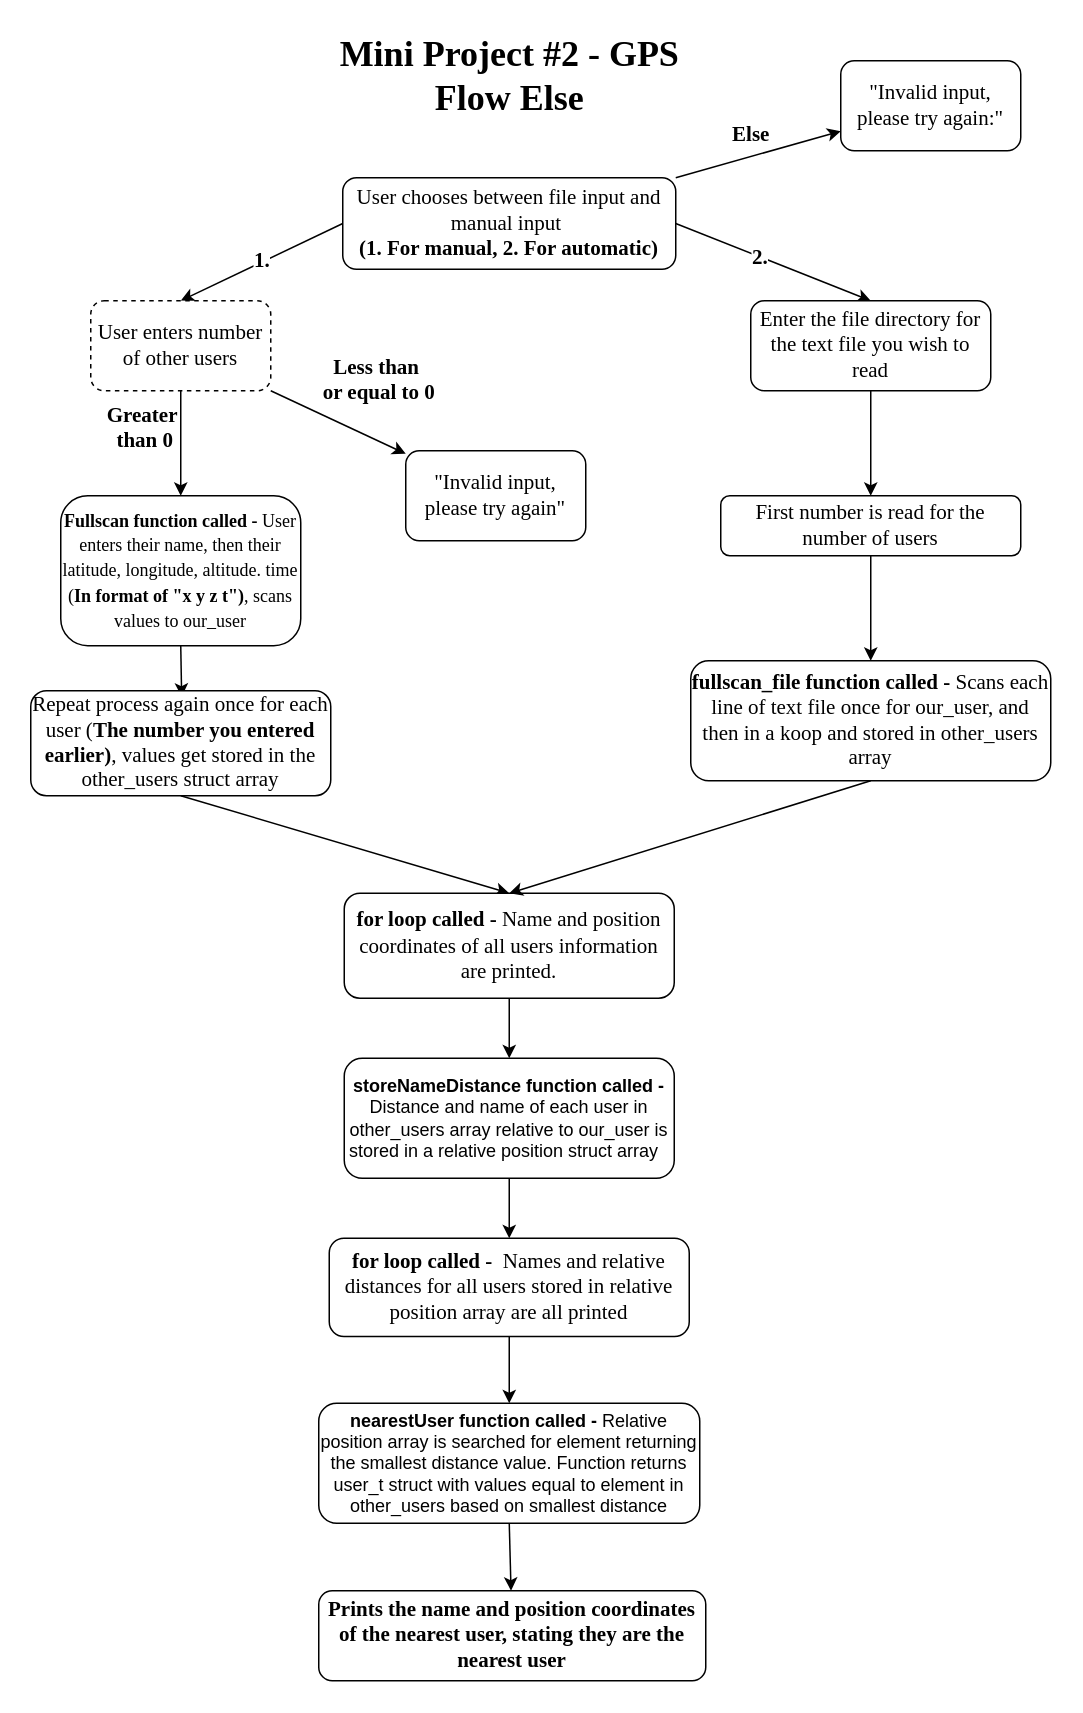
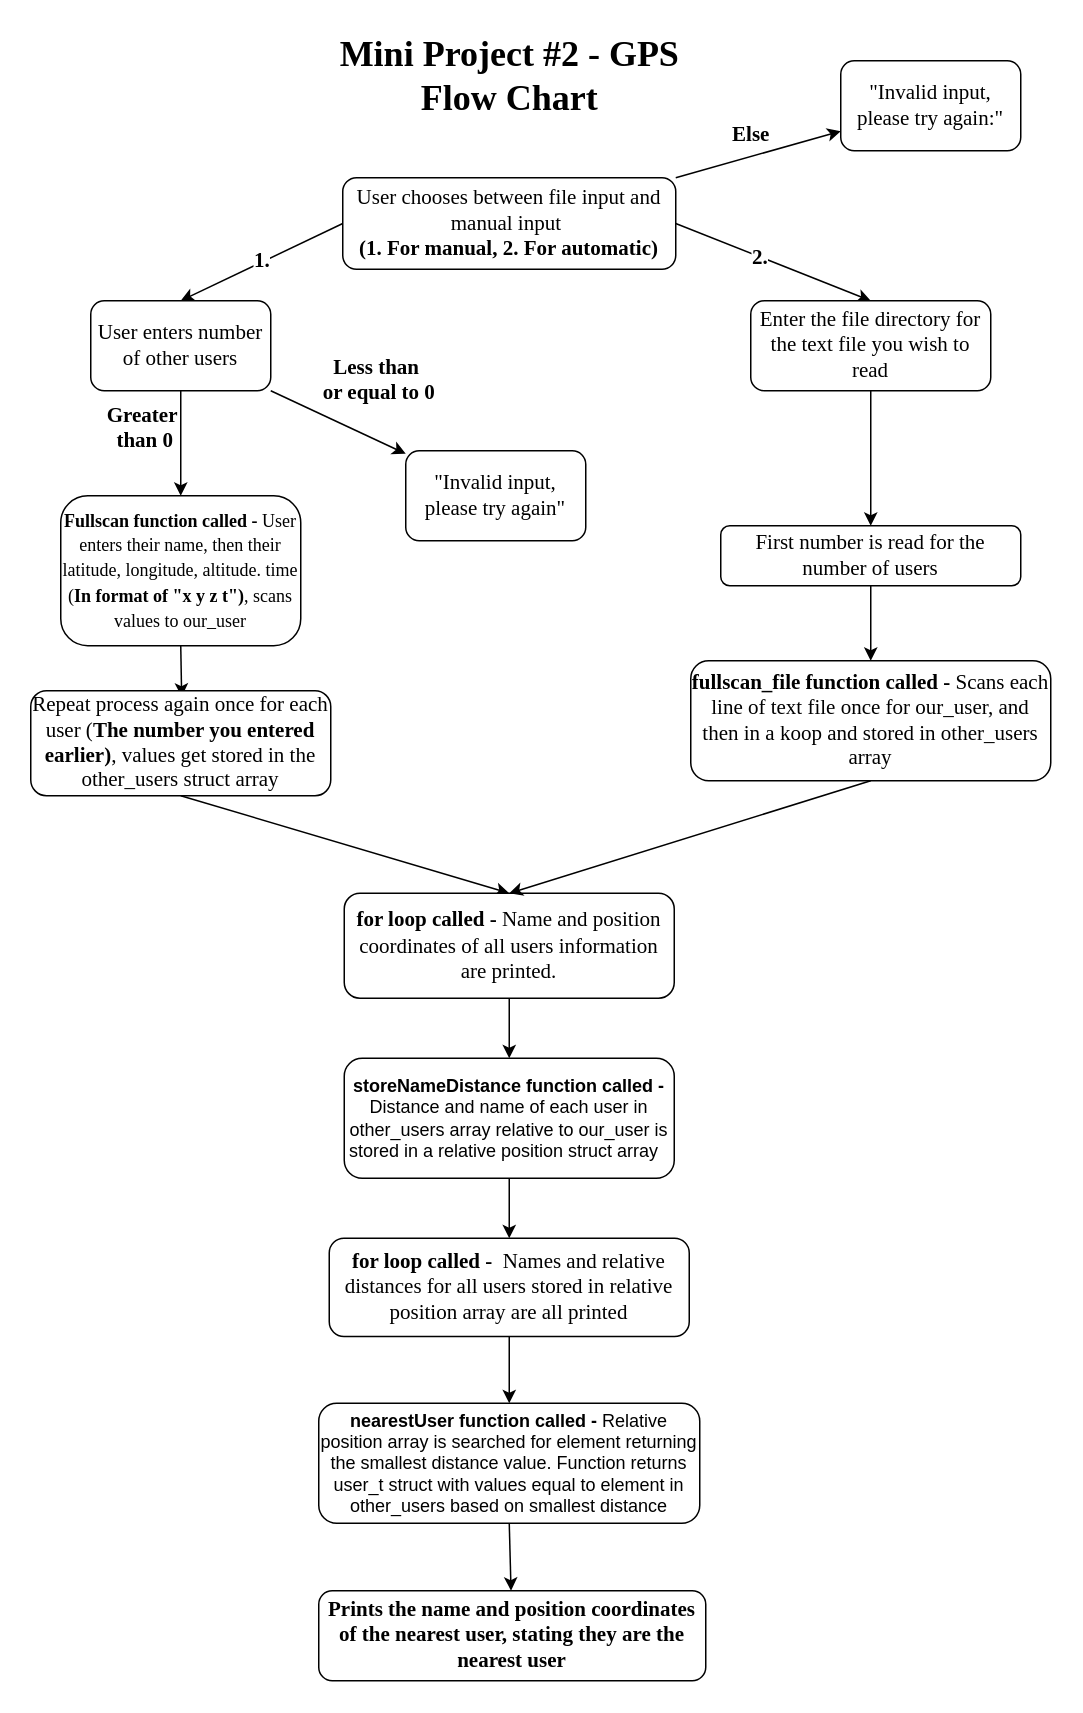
(510, 76) -> (510, 76)
(181, 346) -> (181, 346)
(871, 526) -> (871, 556)
